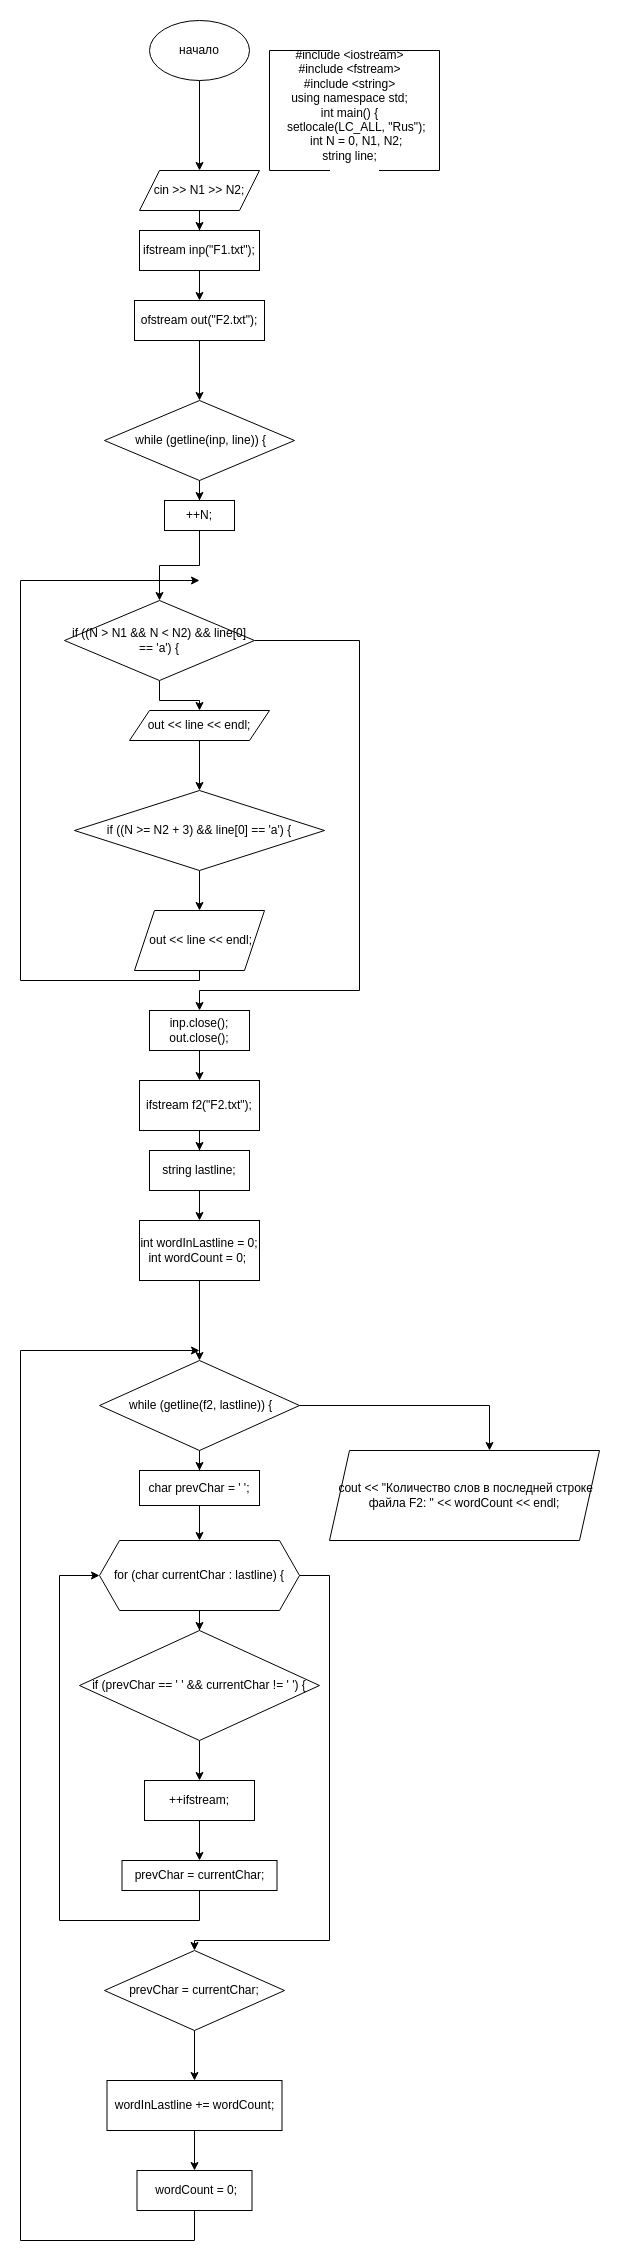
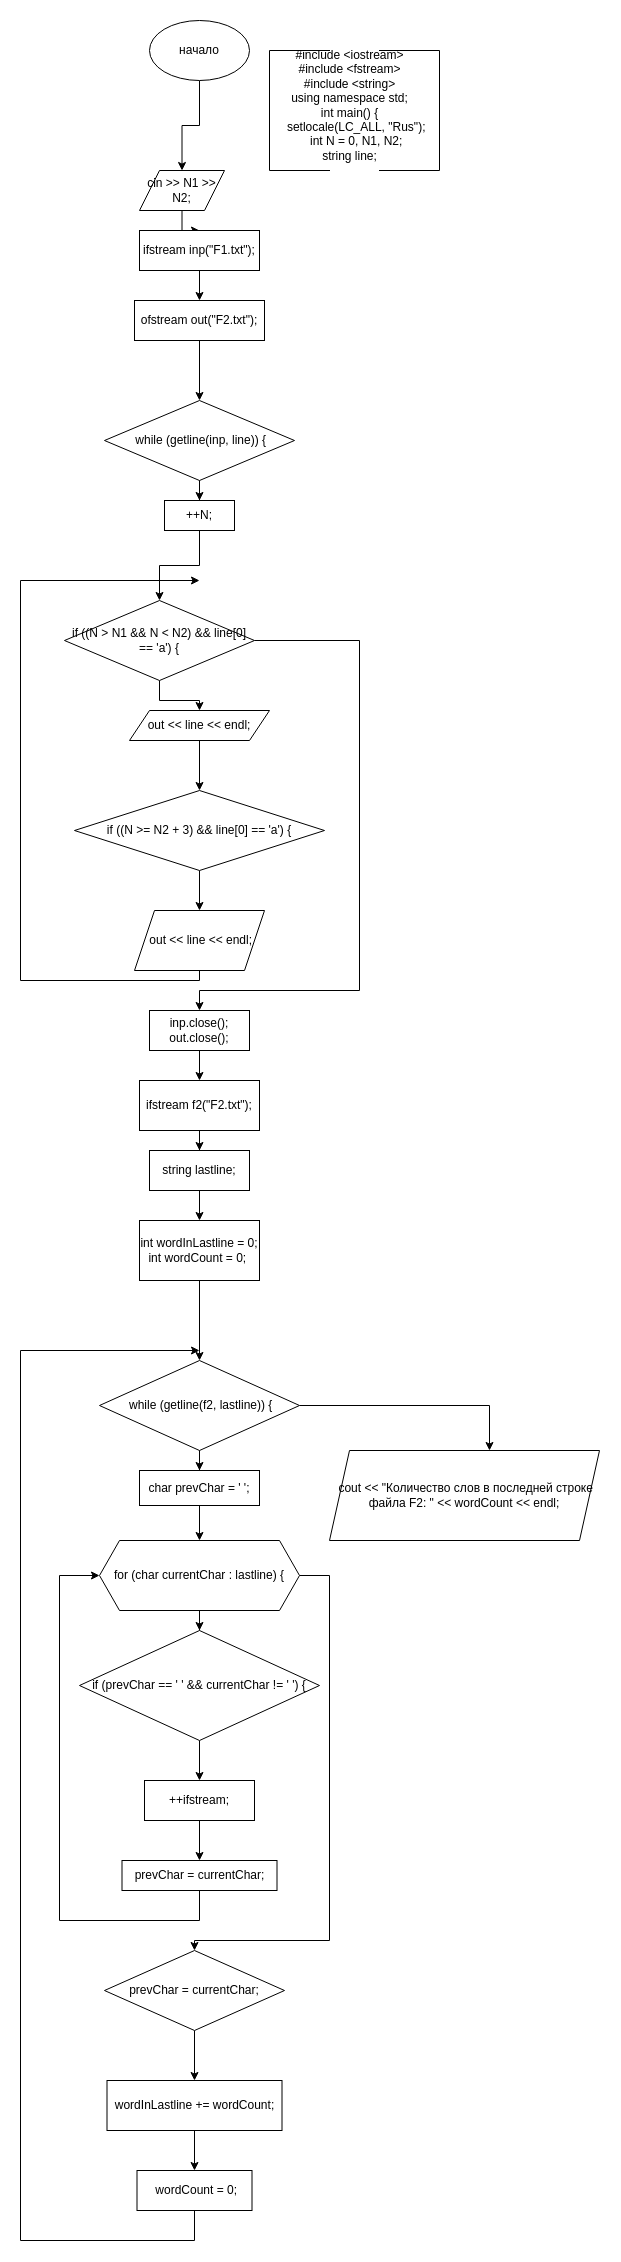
(200, 191) -> (182, 191)
